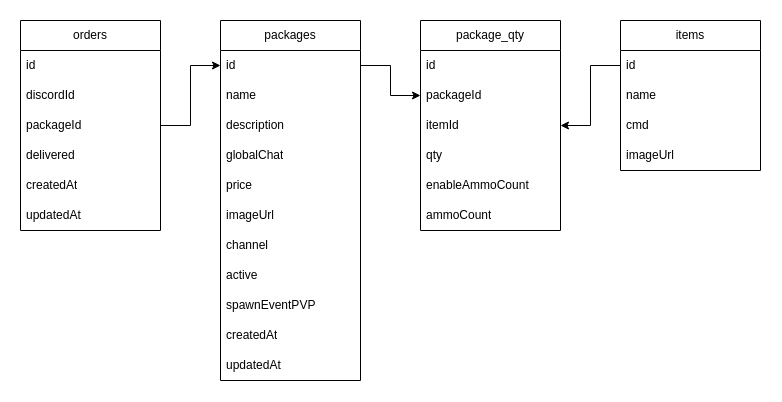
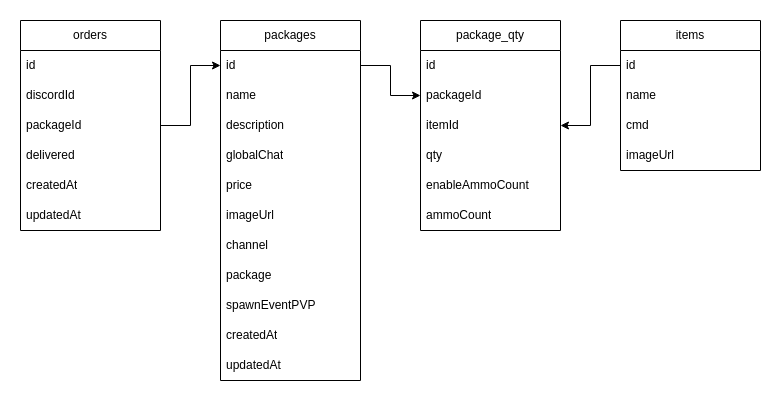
(245, 276) -> (250, 276)
